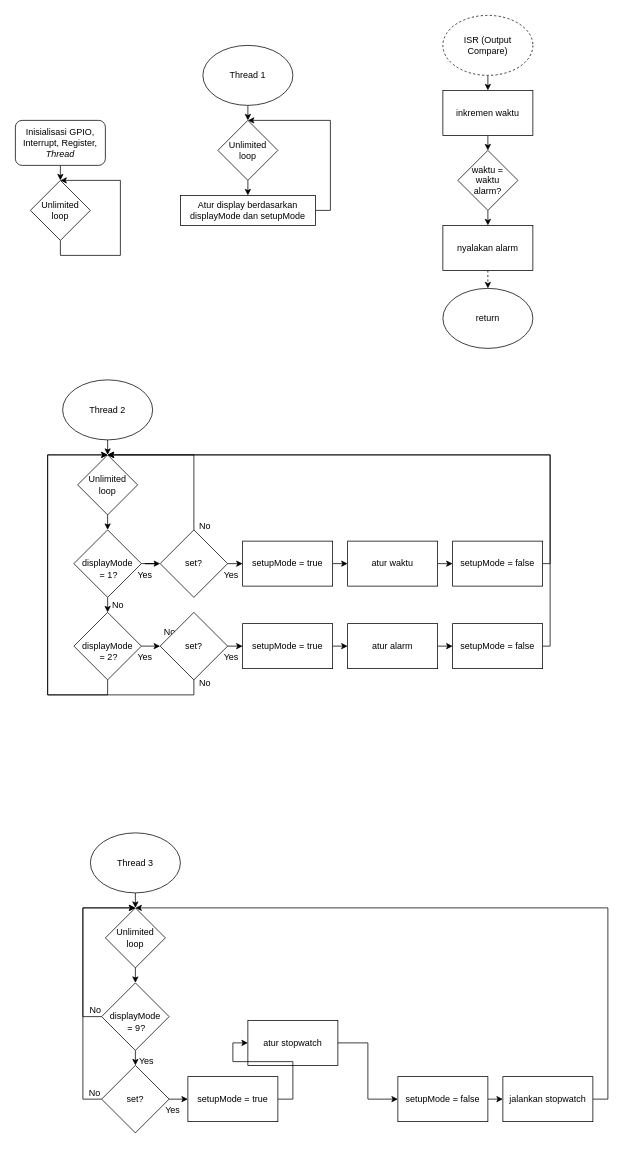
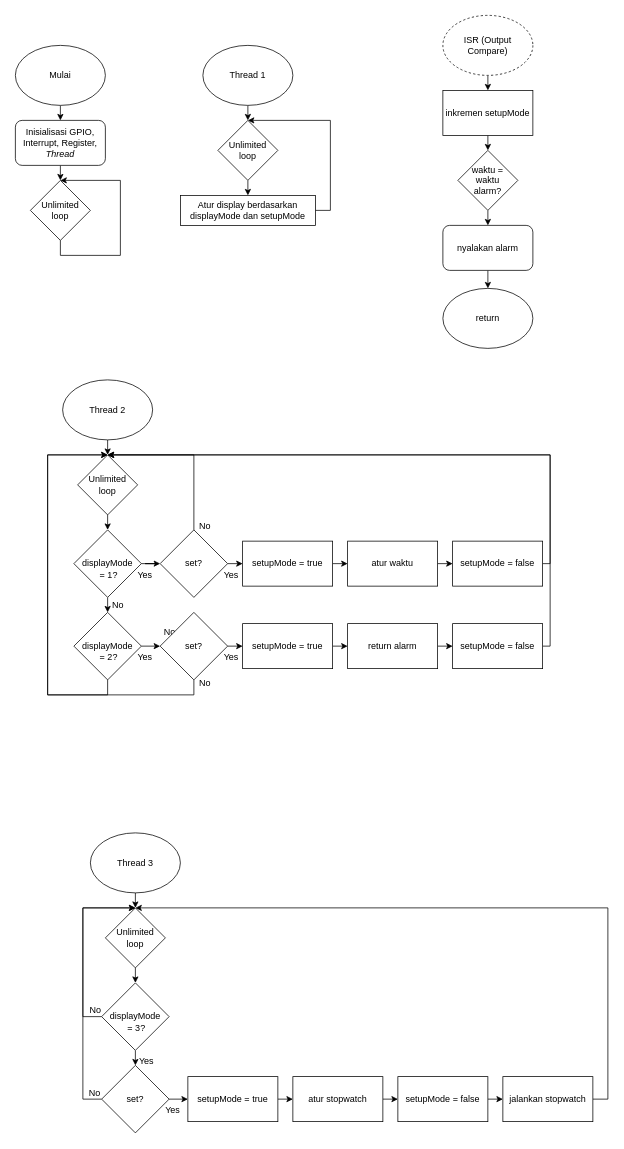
none -> (60, 75)
none -> (60, 110)
(488, 113) -> (488, 113)
(488, 248) -> (488, 248)
(488, 277) -> (488, 277)
(393, 646) -> (393, 646)
(135, 1017) -> (135, 1017)
(293, 1043) -> (338, 1099)
